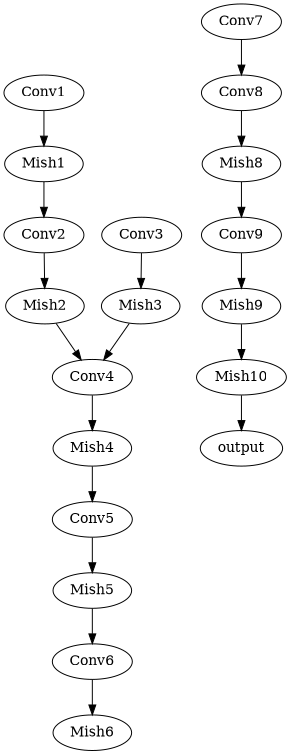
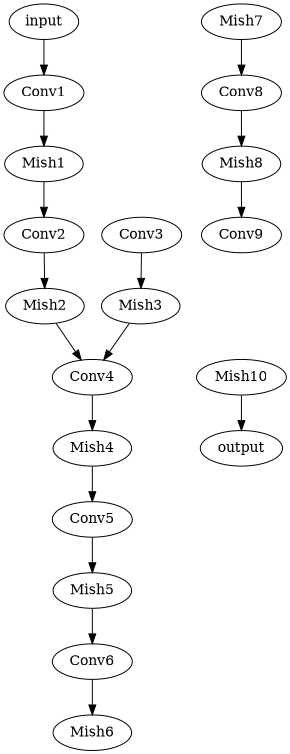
none -> (44, 22)
(241, 22) -> (241, 22)
(241, 306) -> none
